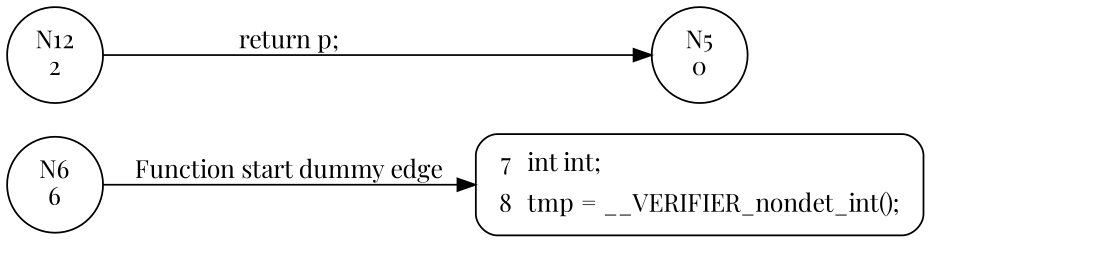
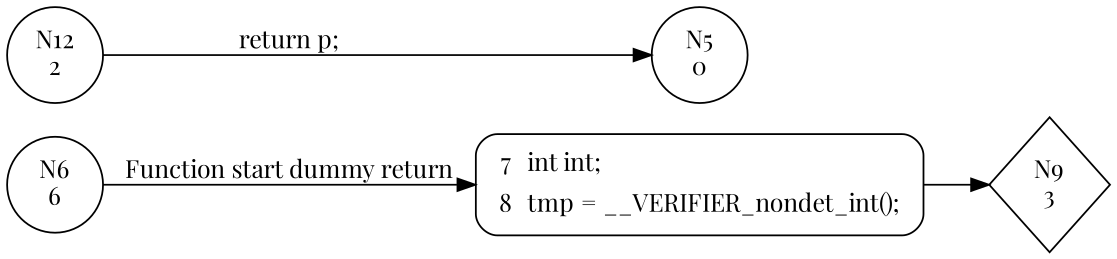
(289, 171) -> (289, 171)
none -> (1050, 185)
